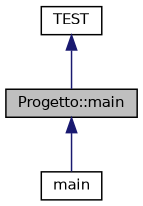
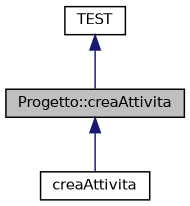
(72, 103) -> (95, 103)
(72, 186) -> (95, 186)
